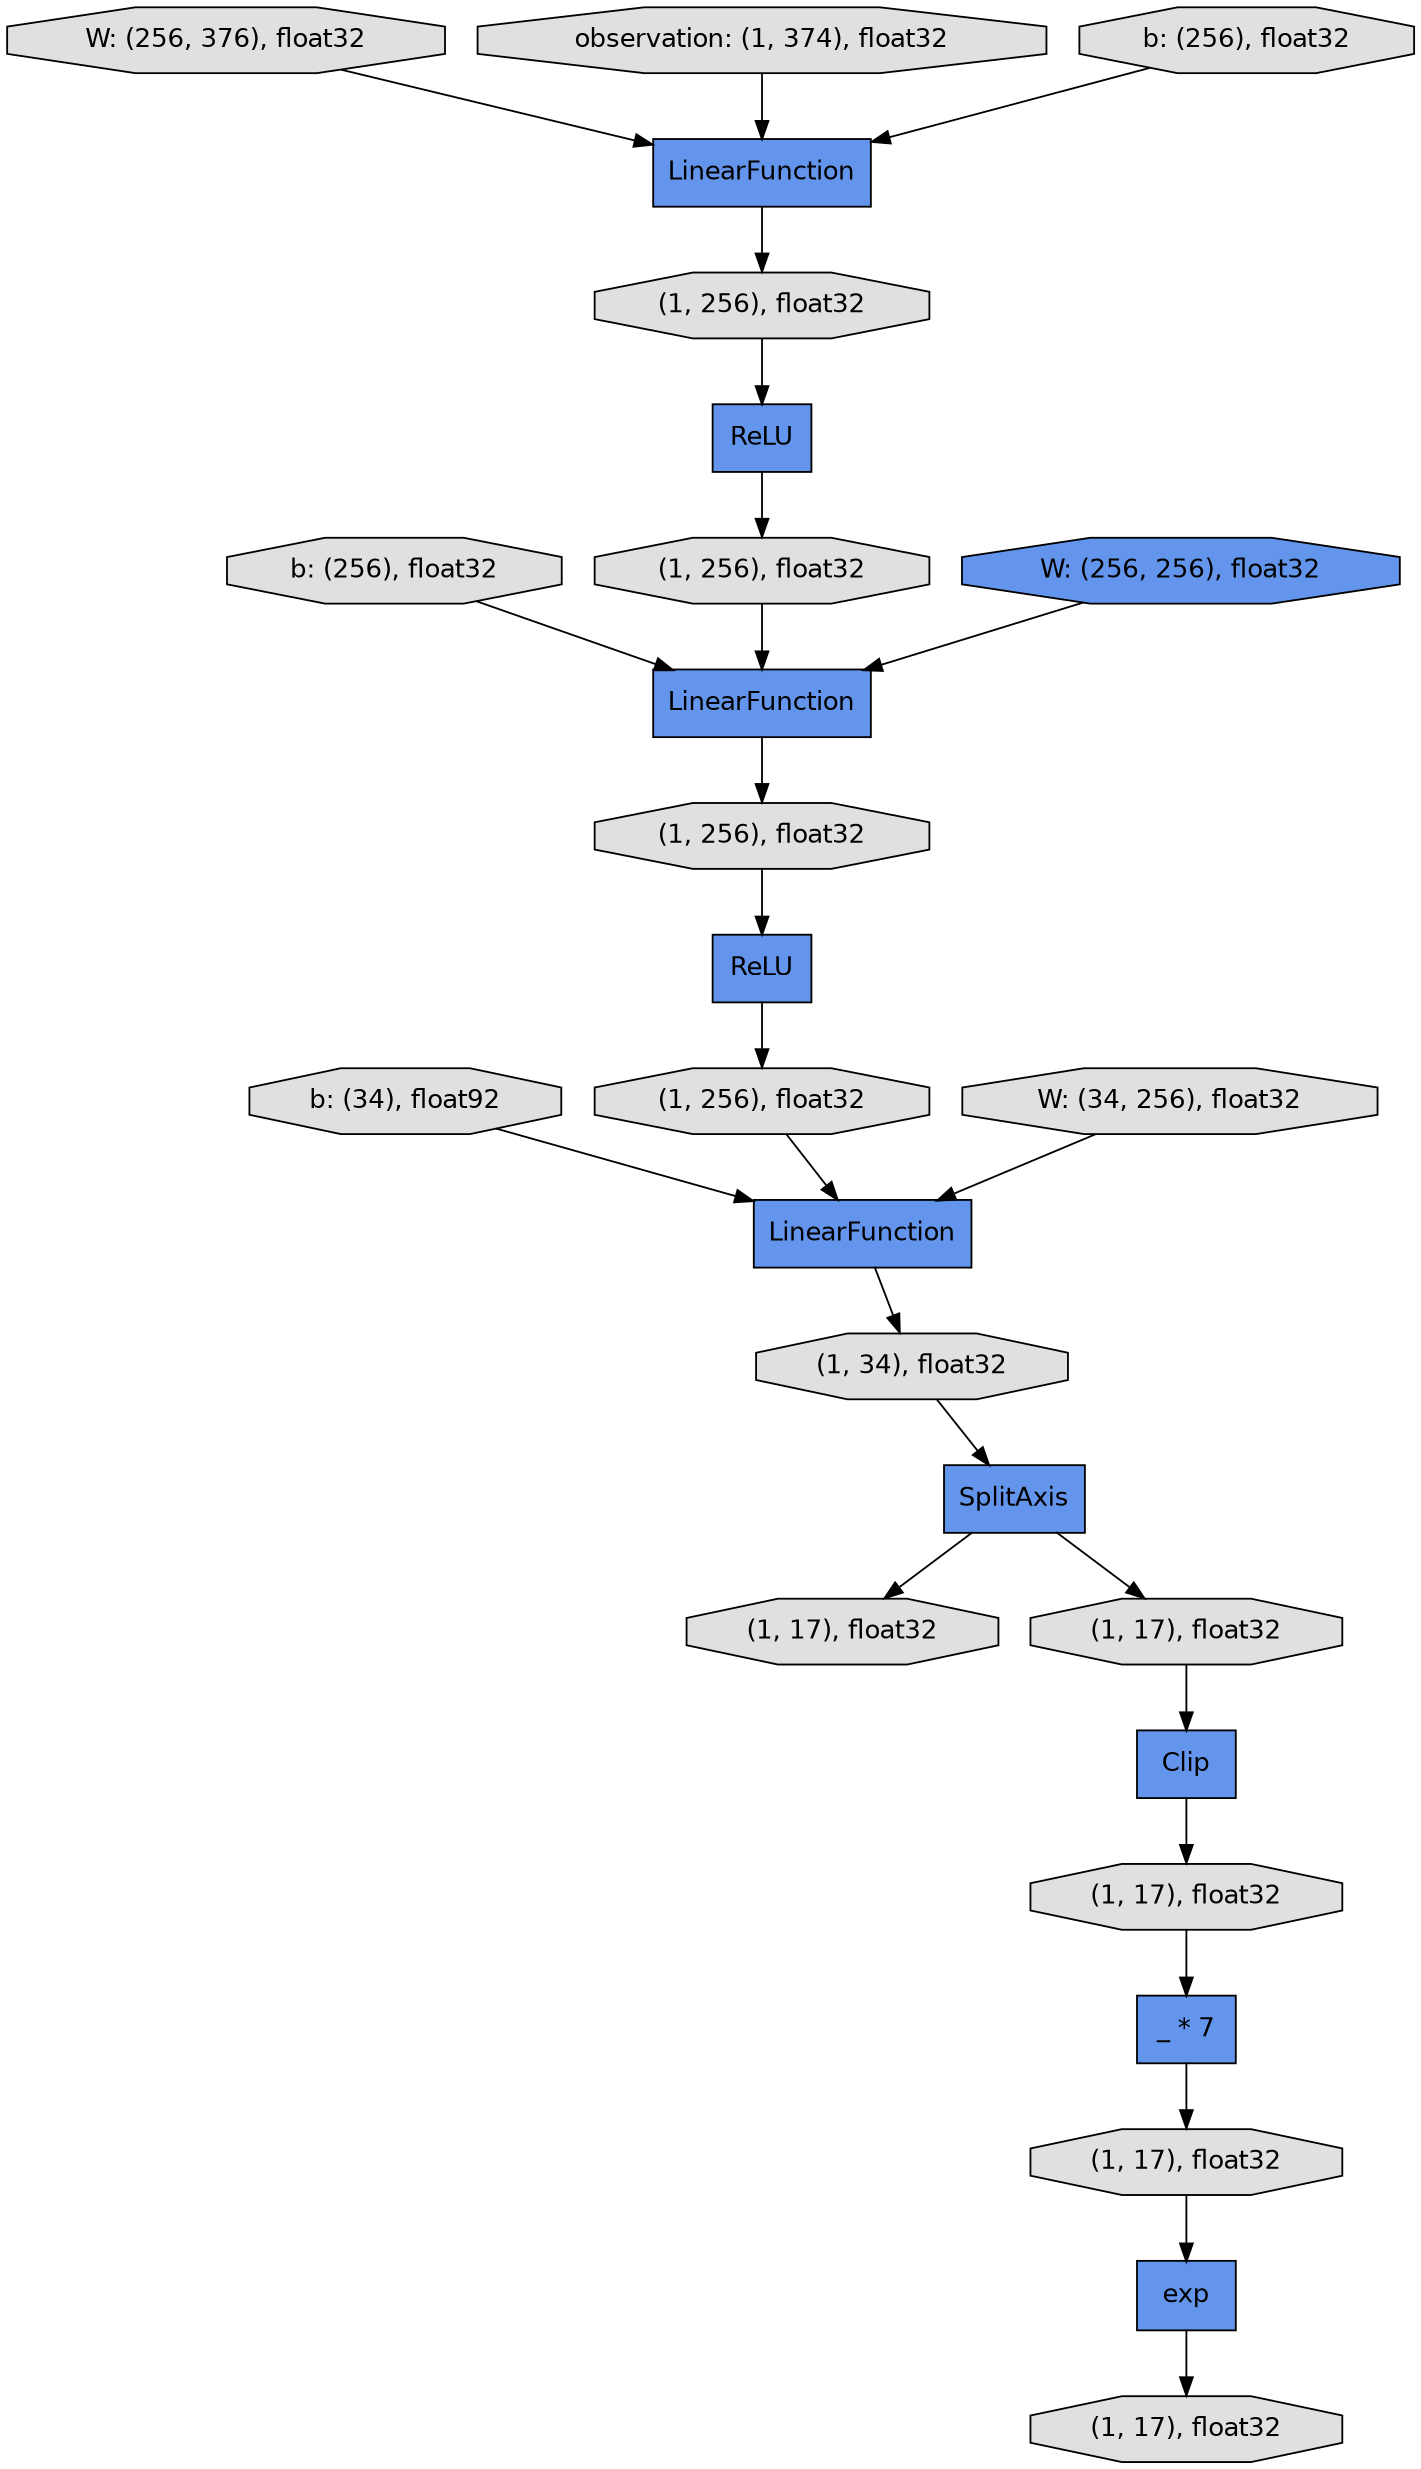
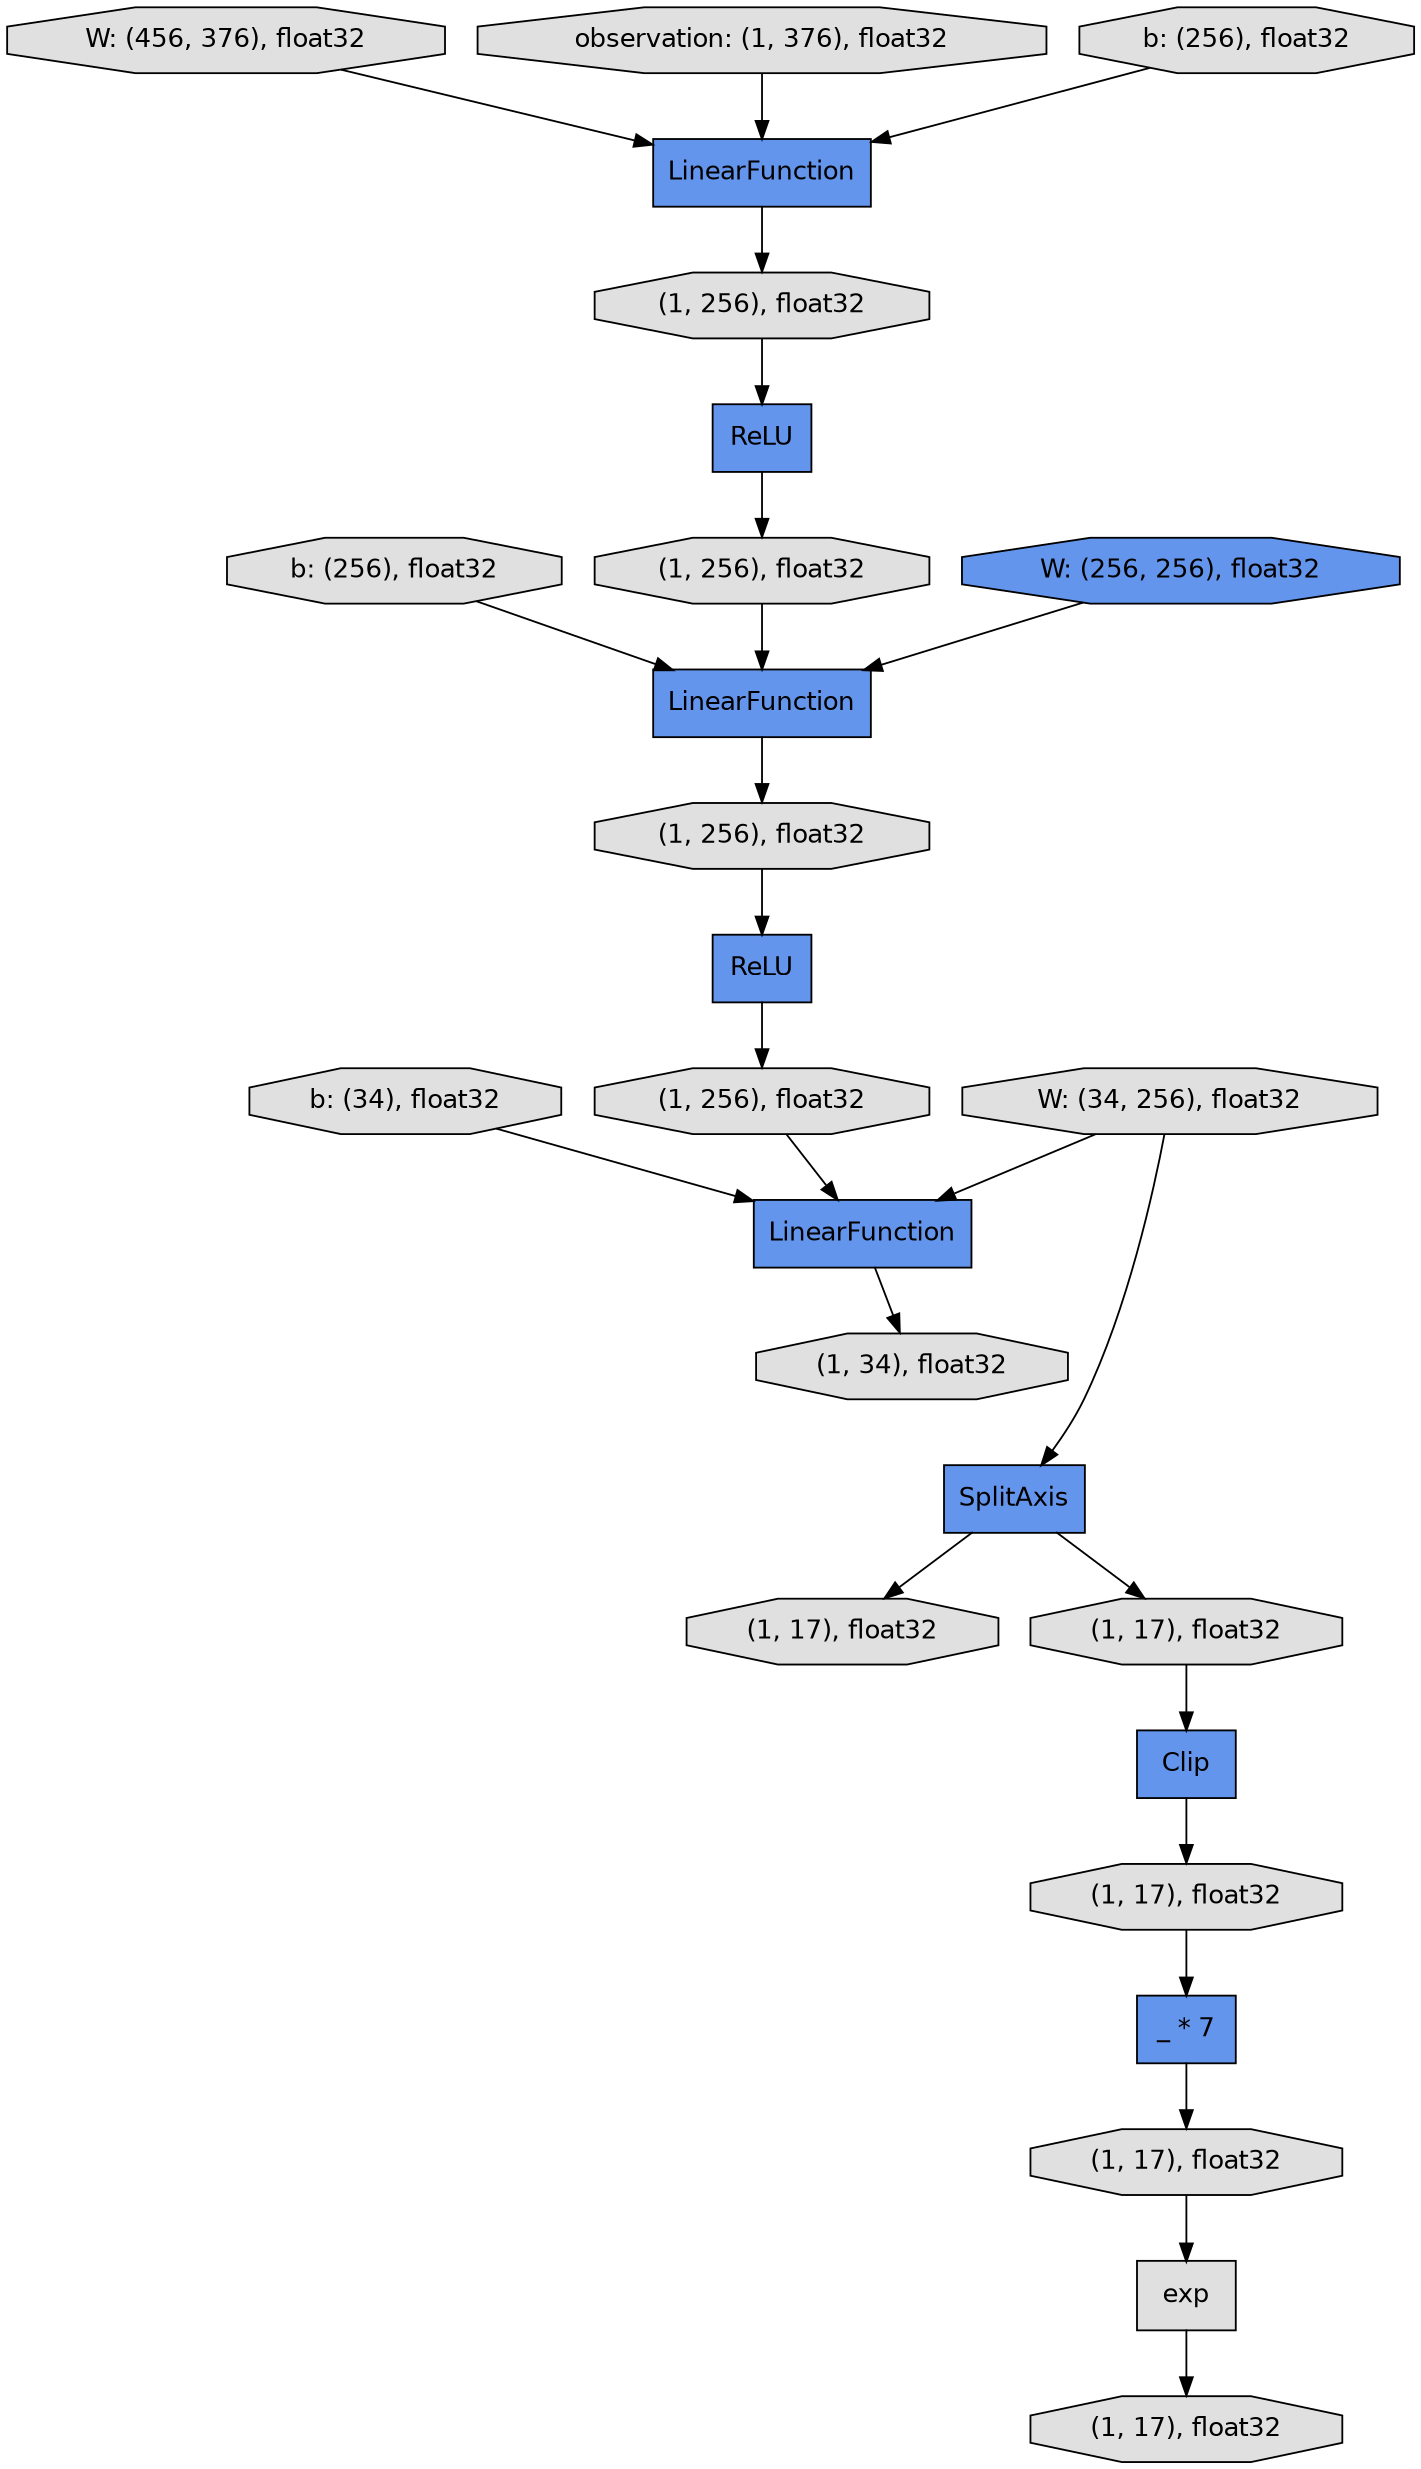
(226, 40) -> (226, 40)
(762, 40) -> (762, 40)
(405, 1101) -> (405, 1101)
(957, 1425) -> (1123, 1298)
(1186, 2296) -> (1186, 2296)
